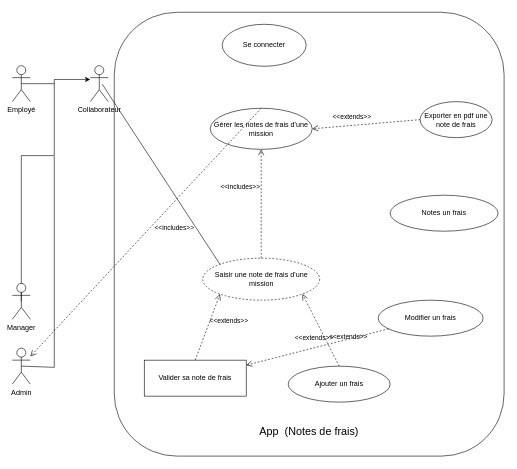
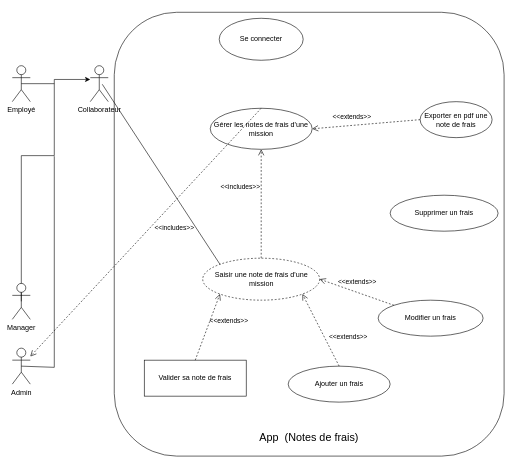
(264, 45) -> (261, 39)
(444, 213) -> (444, 213)
(297, 352) -> (356, 292)
(309, 432) -> (309, 438)
